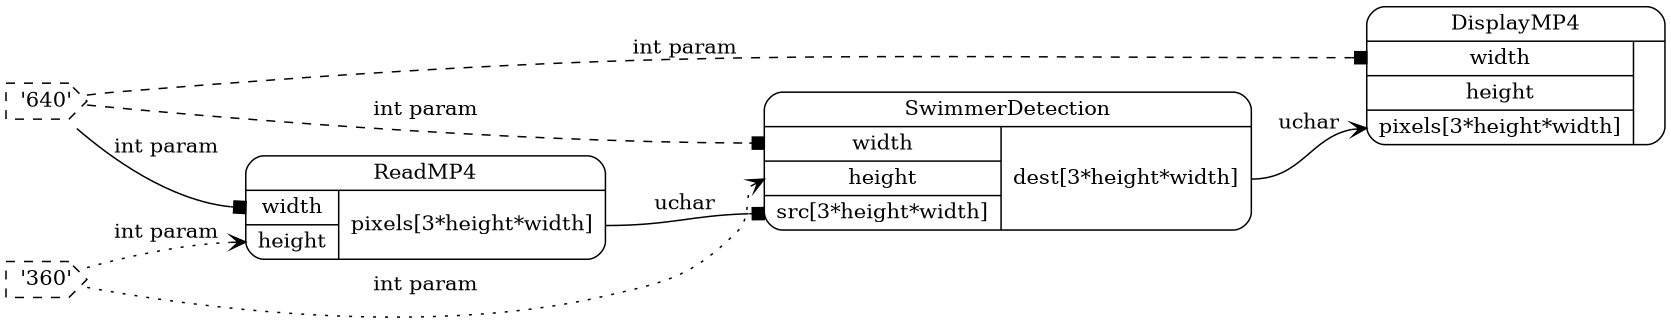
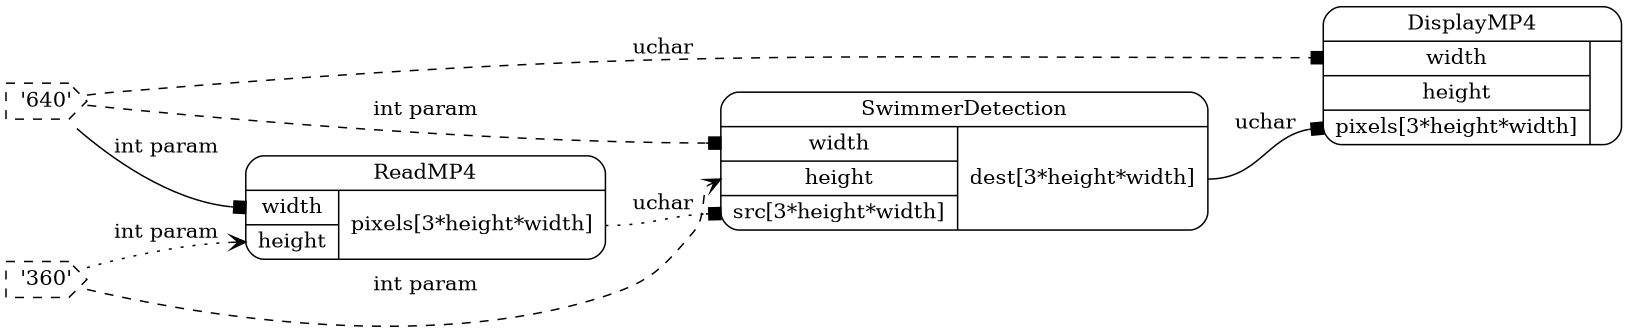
(685, 48) -> (663, 48)
(1303, 158) -> (1260, 158)
(677, 221) -> (656, 221)
(445, 316) -> (426, 325)
